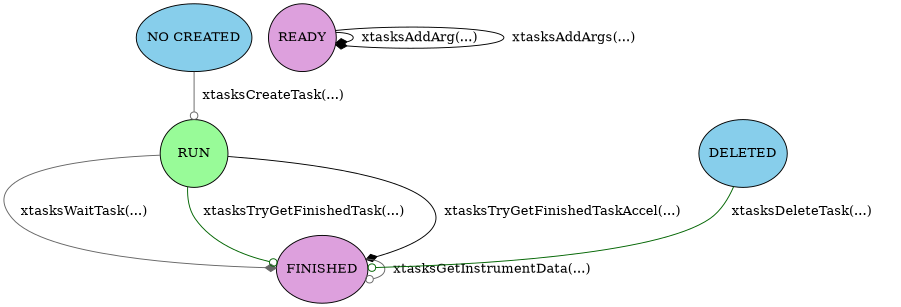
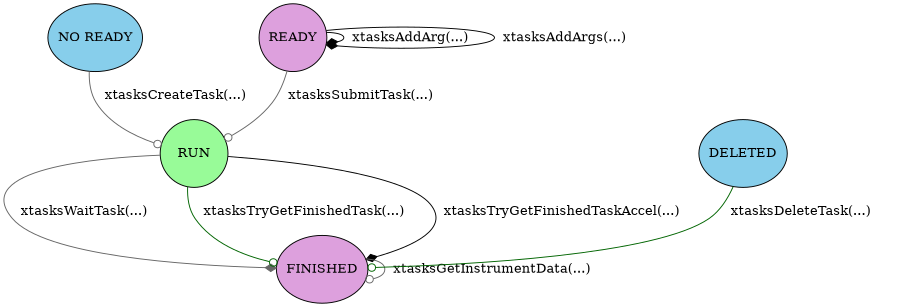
(194, 38) -> (95, 38)
none -> (266, 109)
